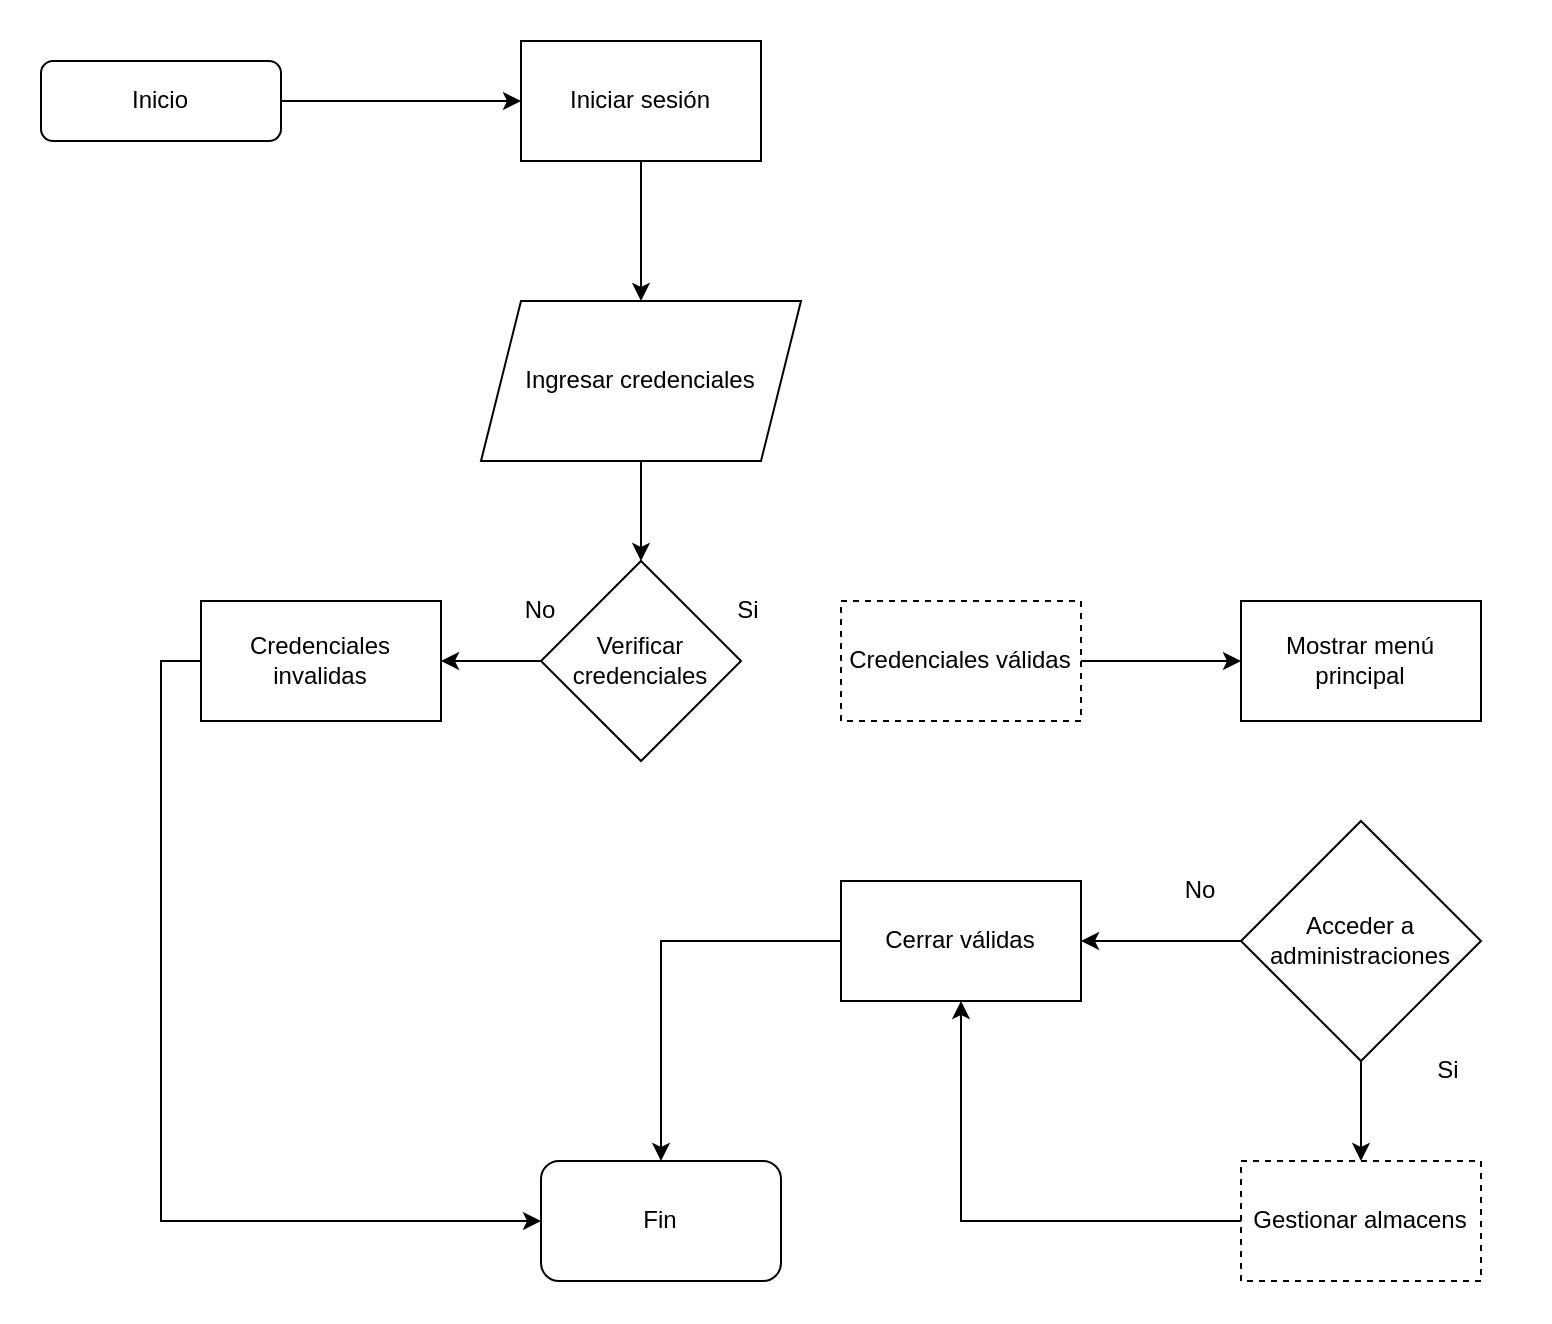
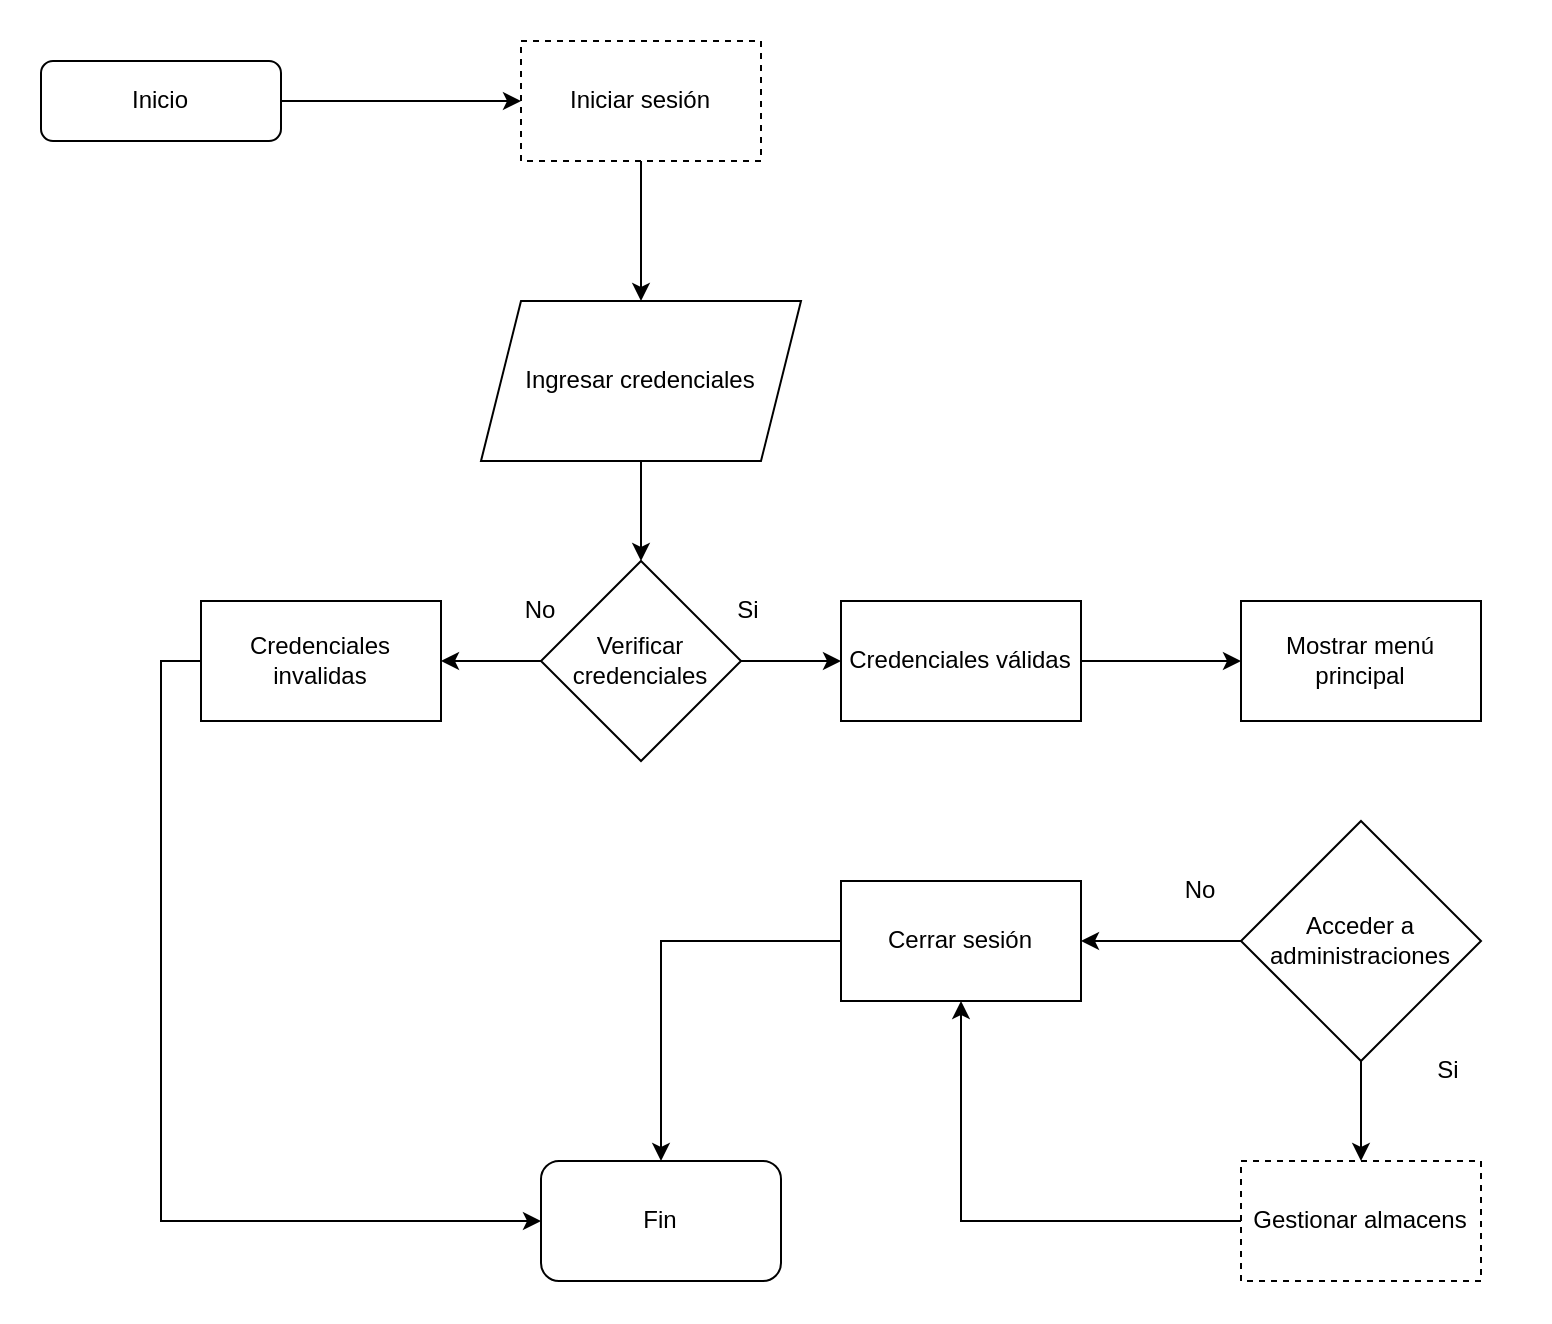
(641, 101) -> (641, 101)
none -> (784, 661)
(961, 661) -> (961, 661)
(961, 941) -> (961, 941)
